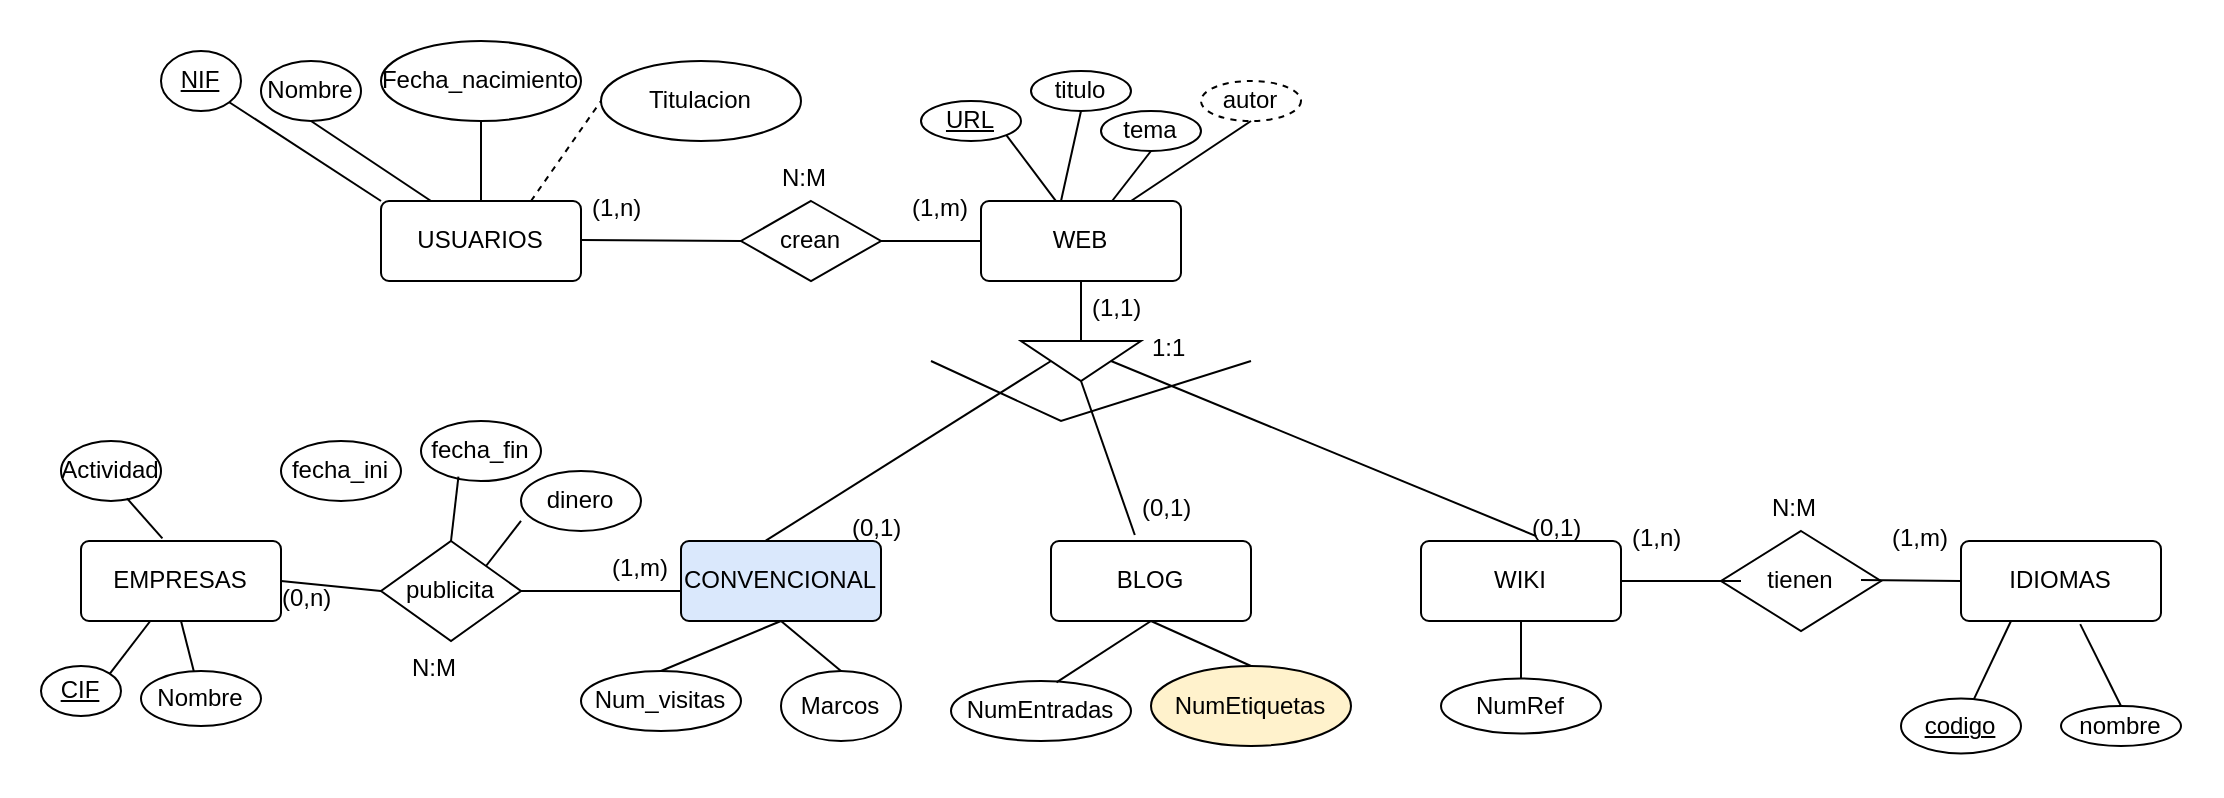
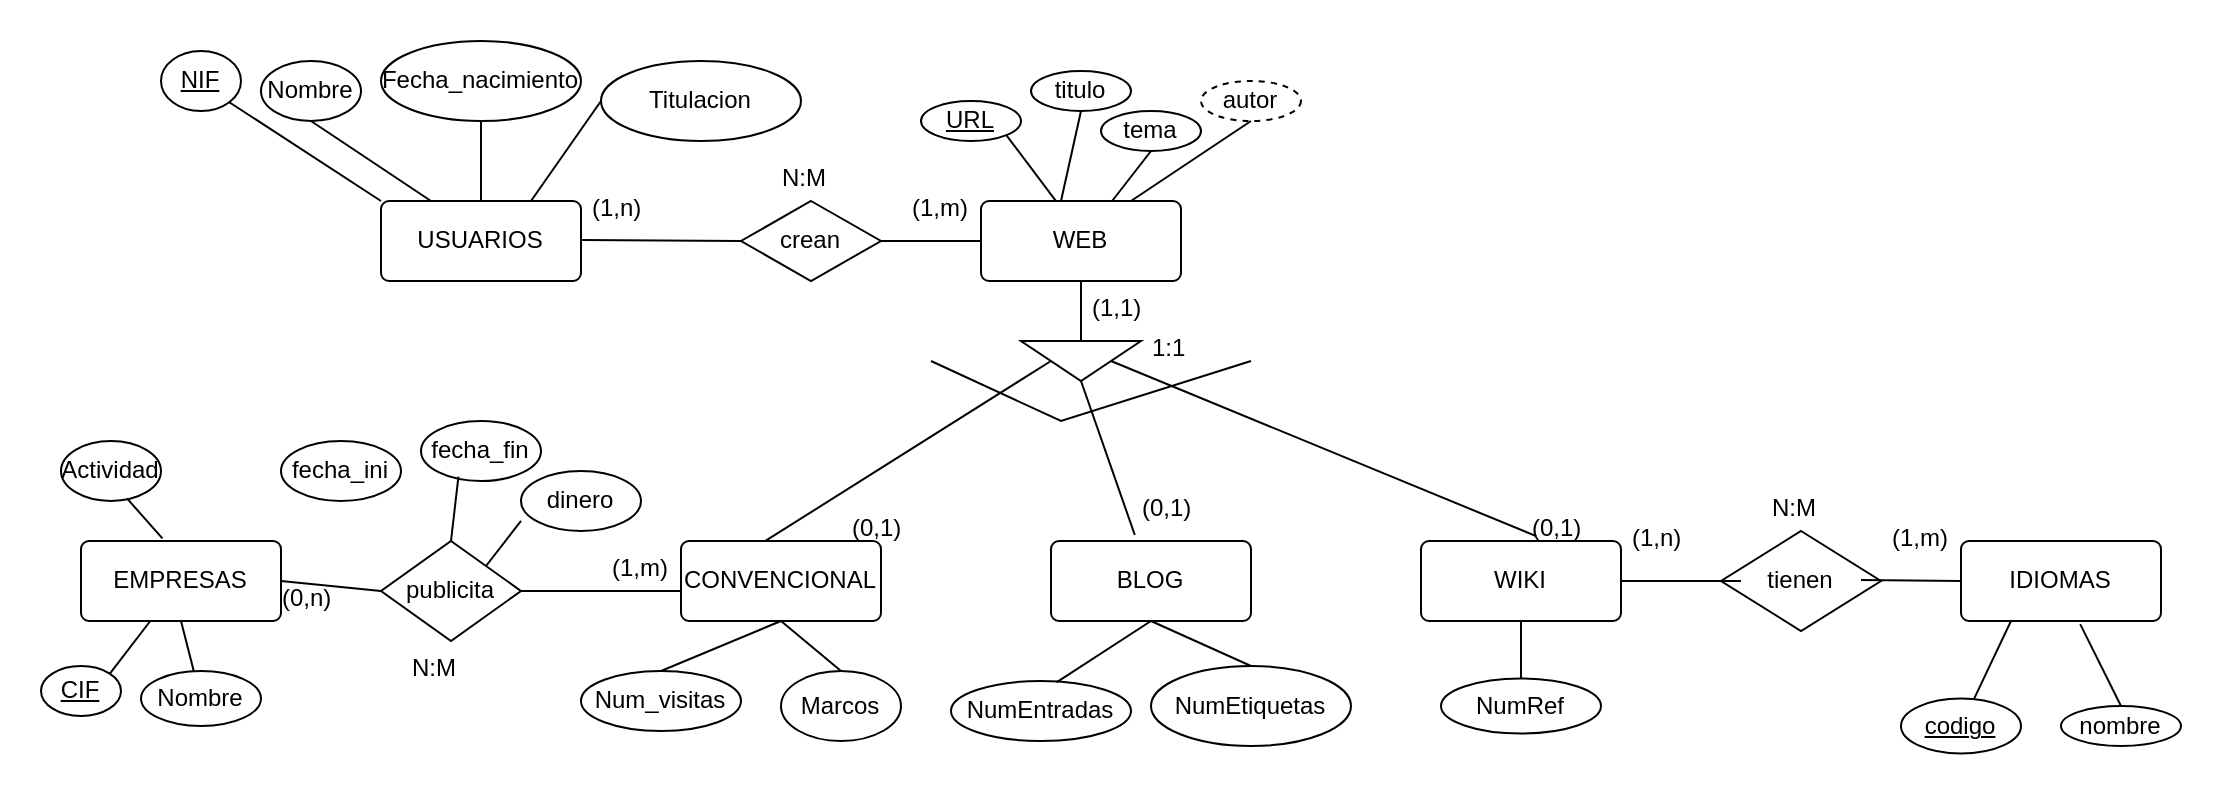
(567, 150) -> (567, 150)
(781, 581) -> (781, 581)
(1251, 706) -> (1251, 706)
